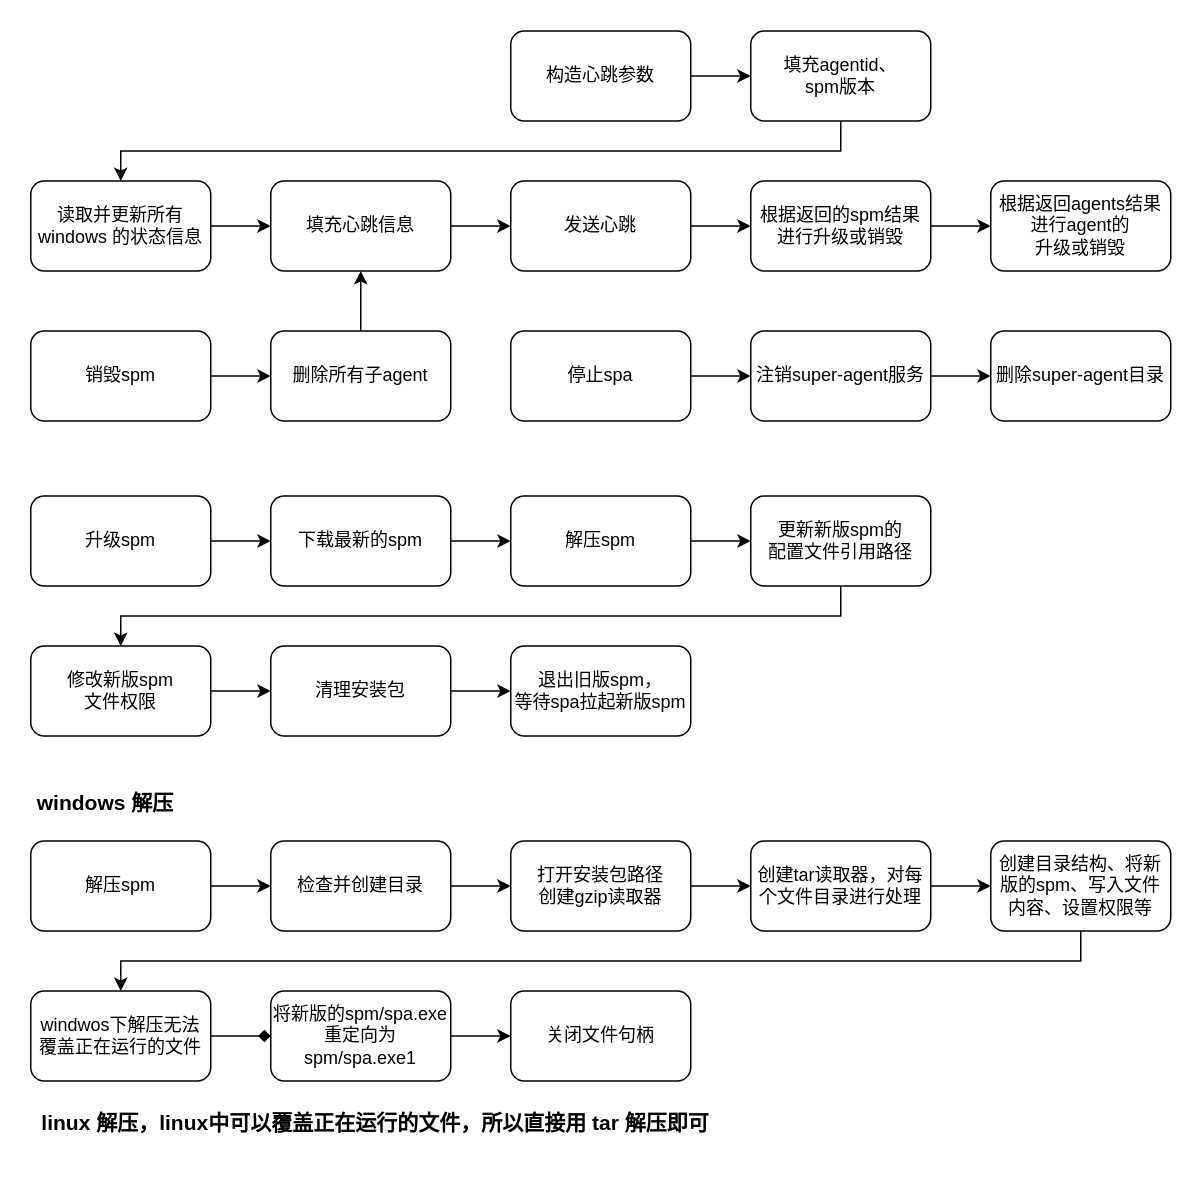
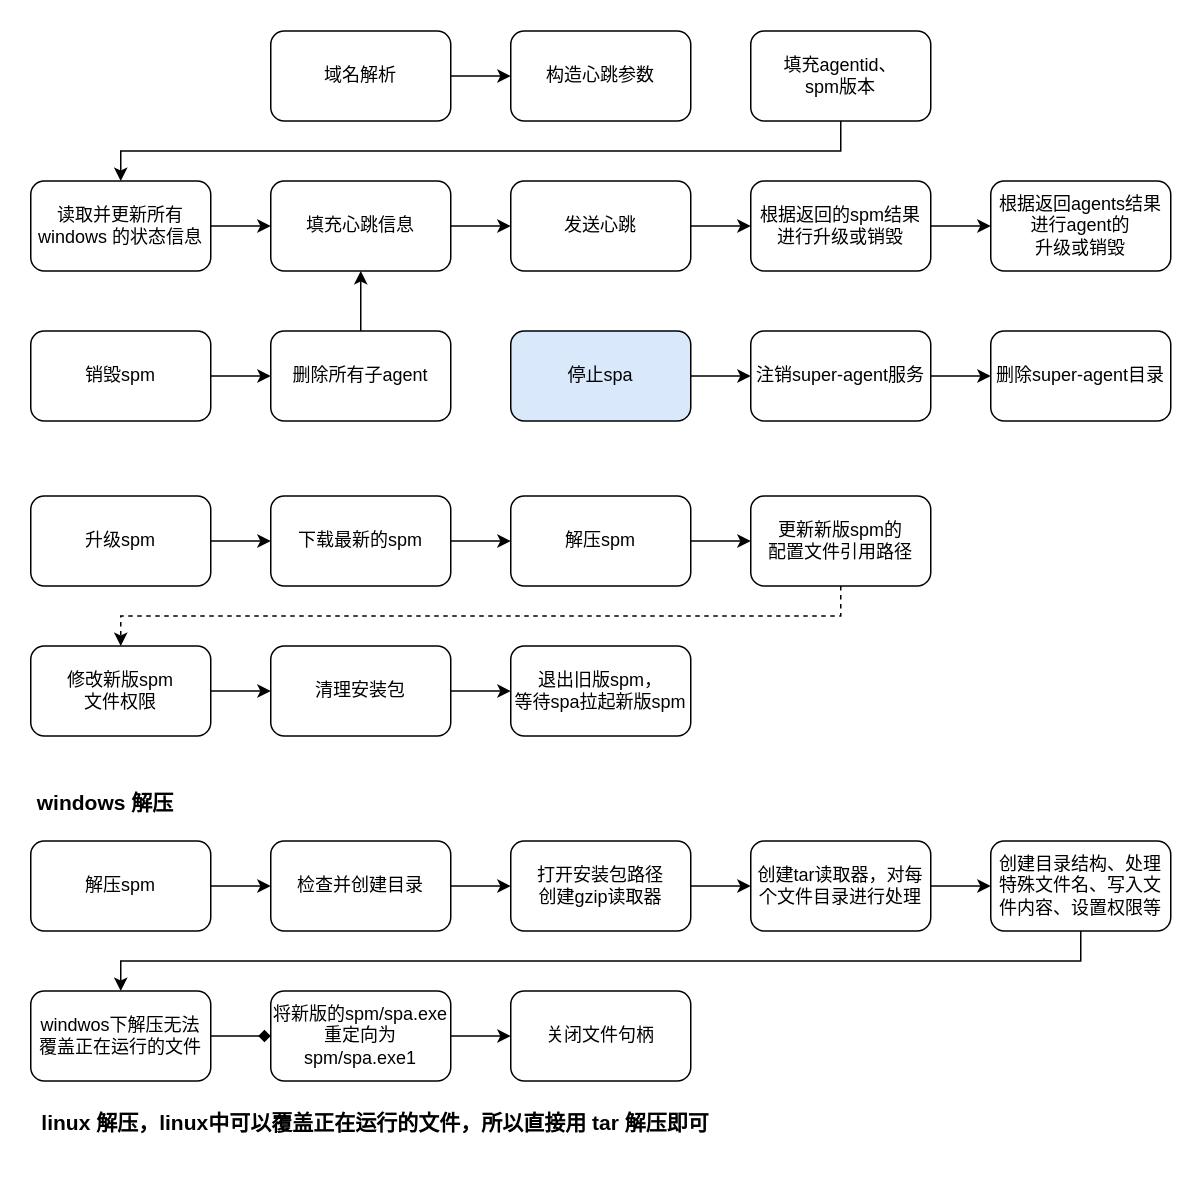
none -> (361, 76)
none -> (476, 76)
(716, 76) -> none
(601, 376) -> (601, 376)
(487, 616) -> (487, 616)
(1081, 886) -> (1081, 886)
